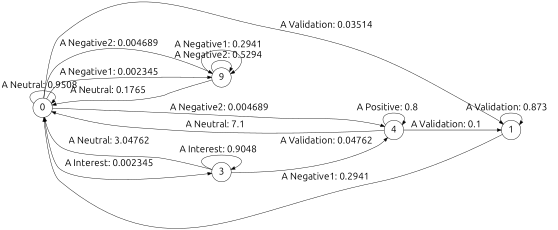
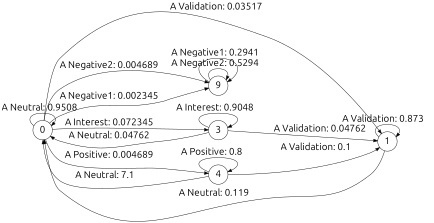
(329, 25) -> (218, 7)
(135, 100) -> none
(221, 108) -> (111, 155)
(111, 141) -> (111, 136)
(111, 164) -> (111, 123)
(310, 167) -> (301, 136)
(329, 177) -> (218, 193)
